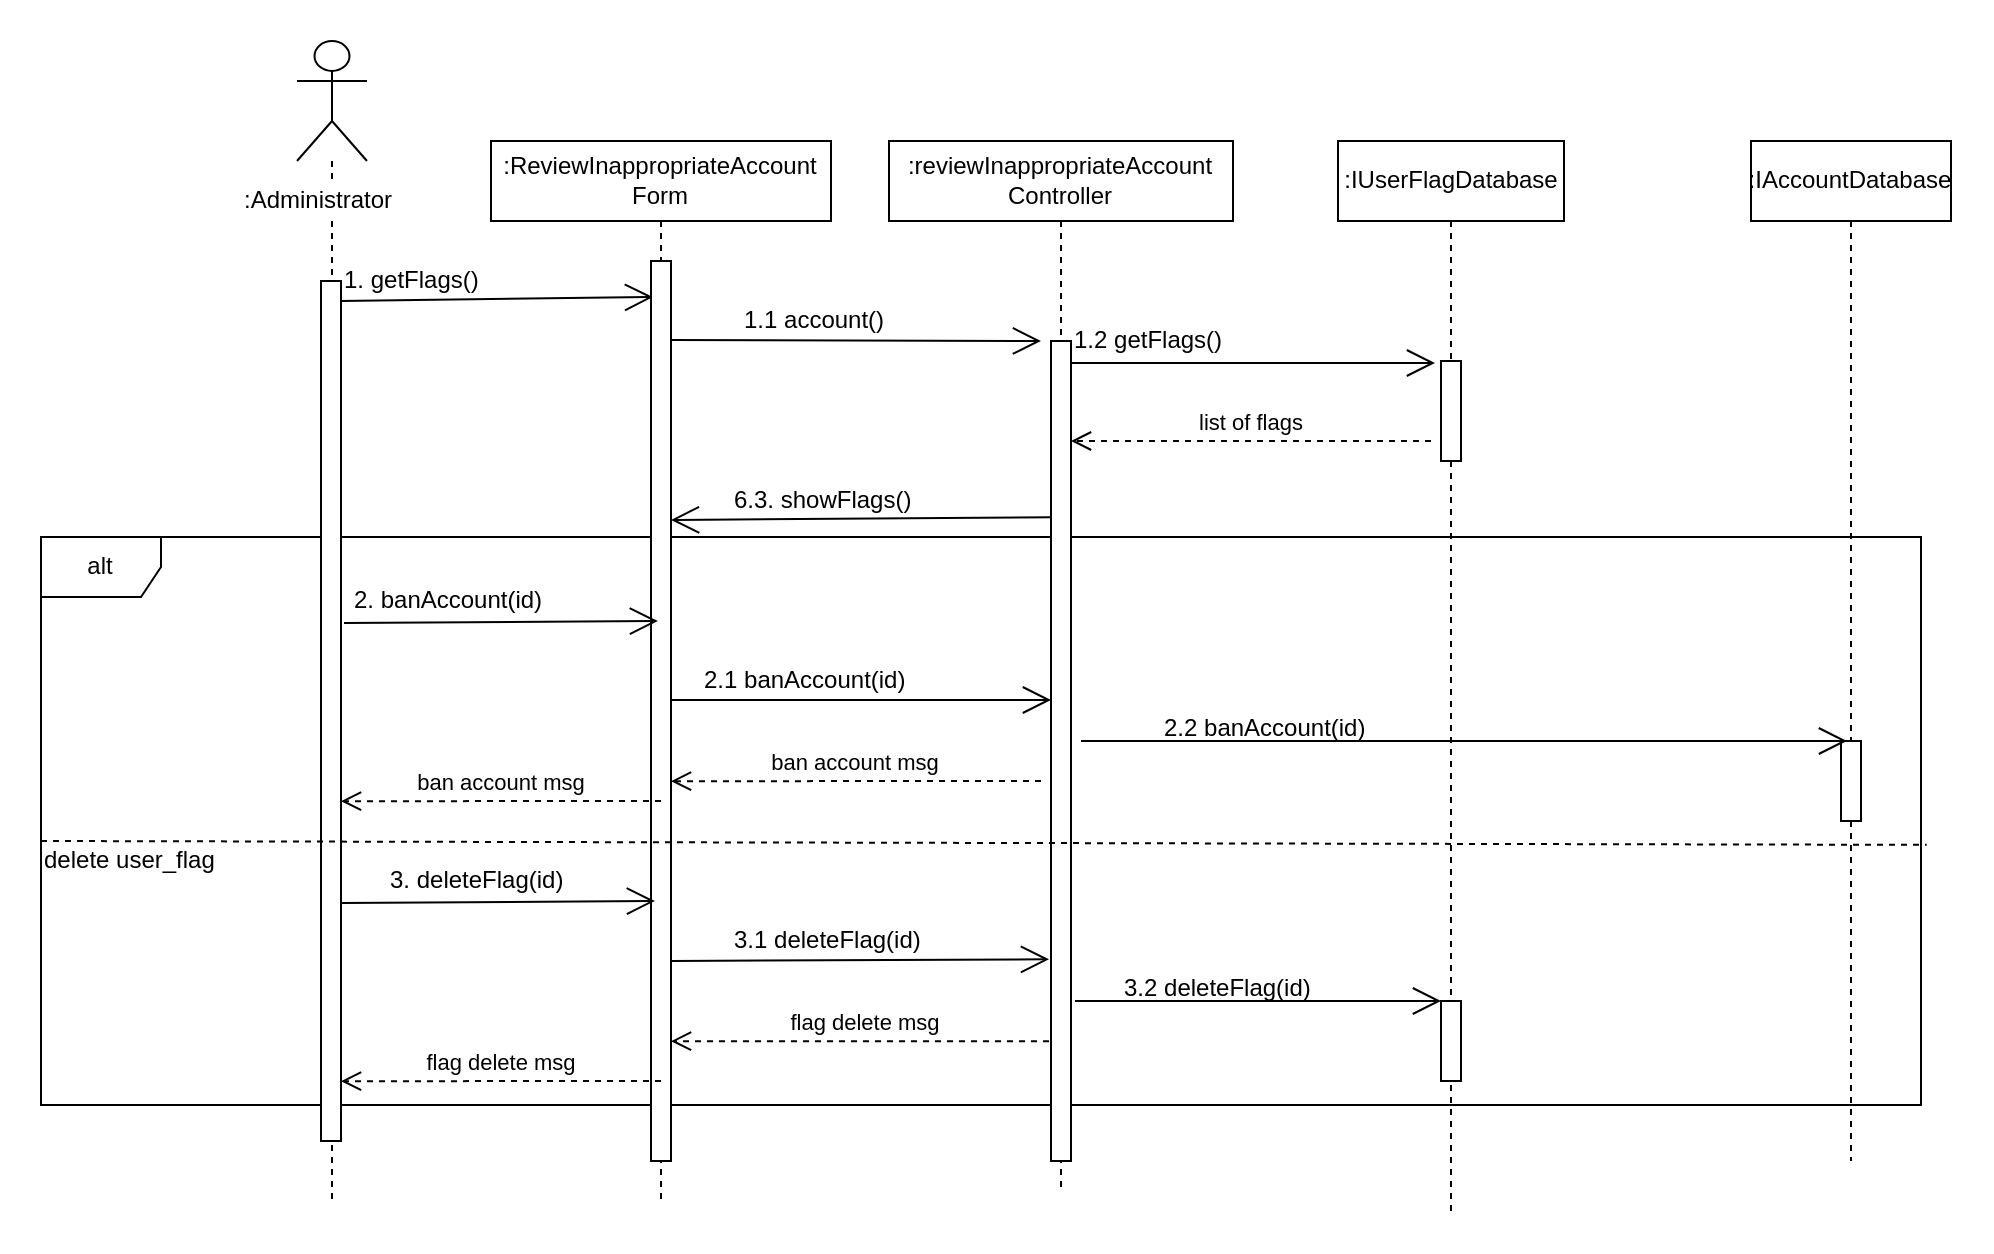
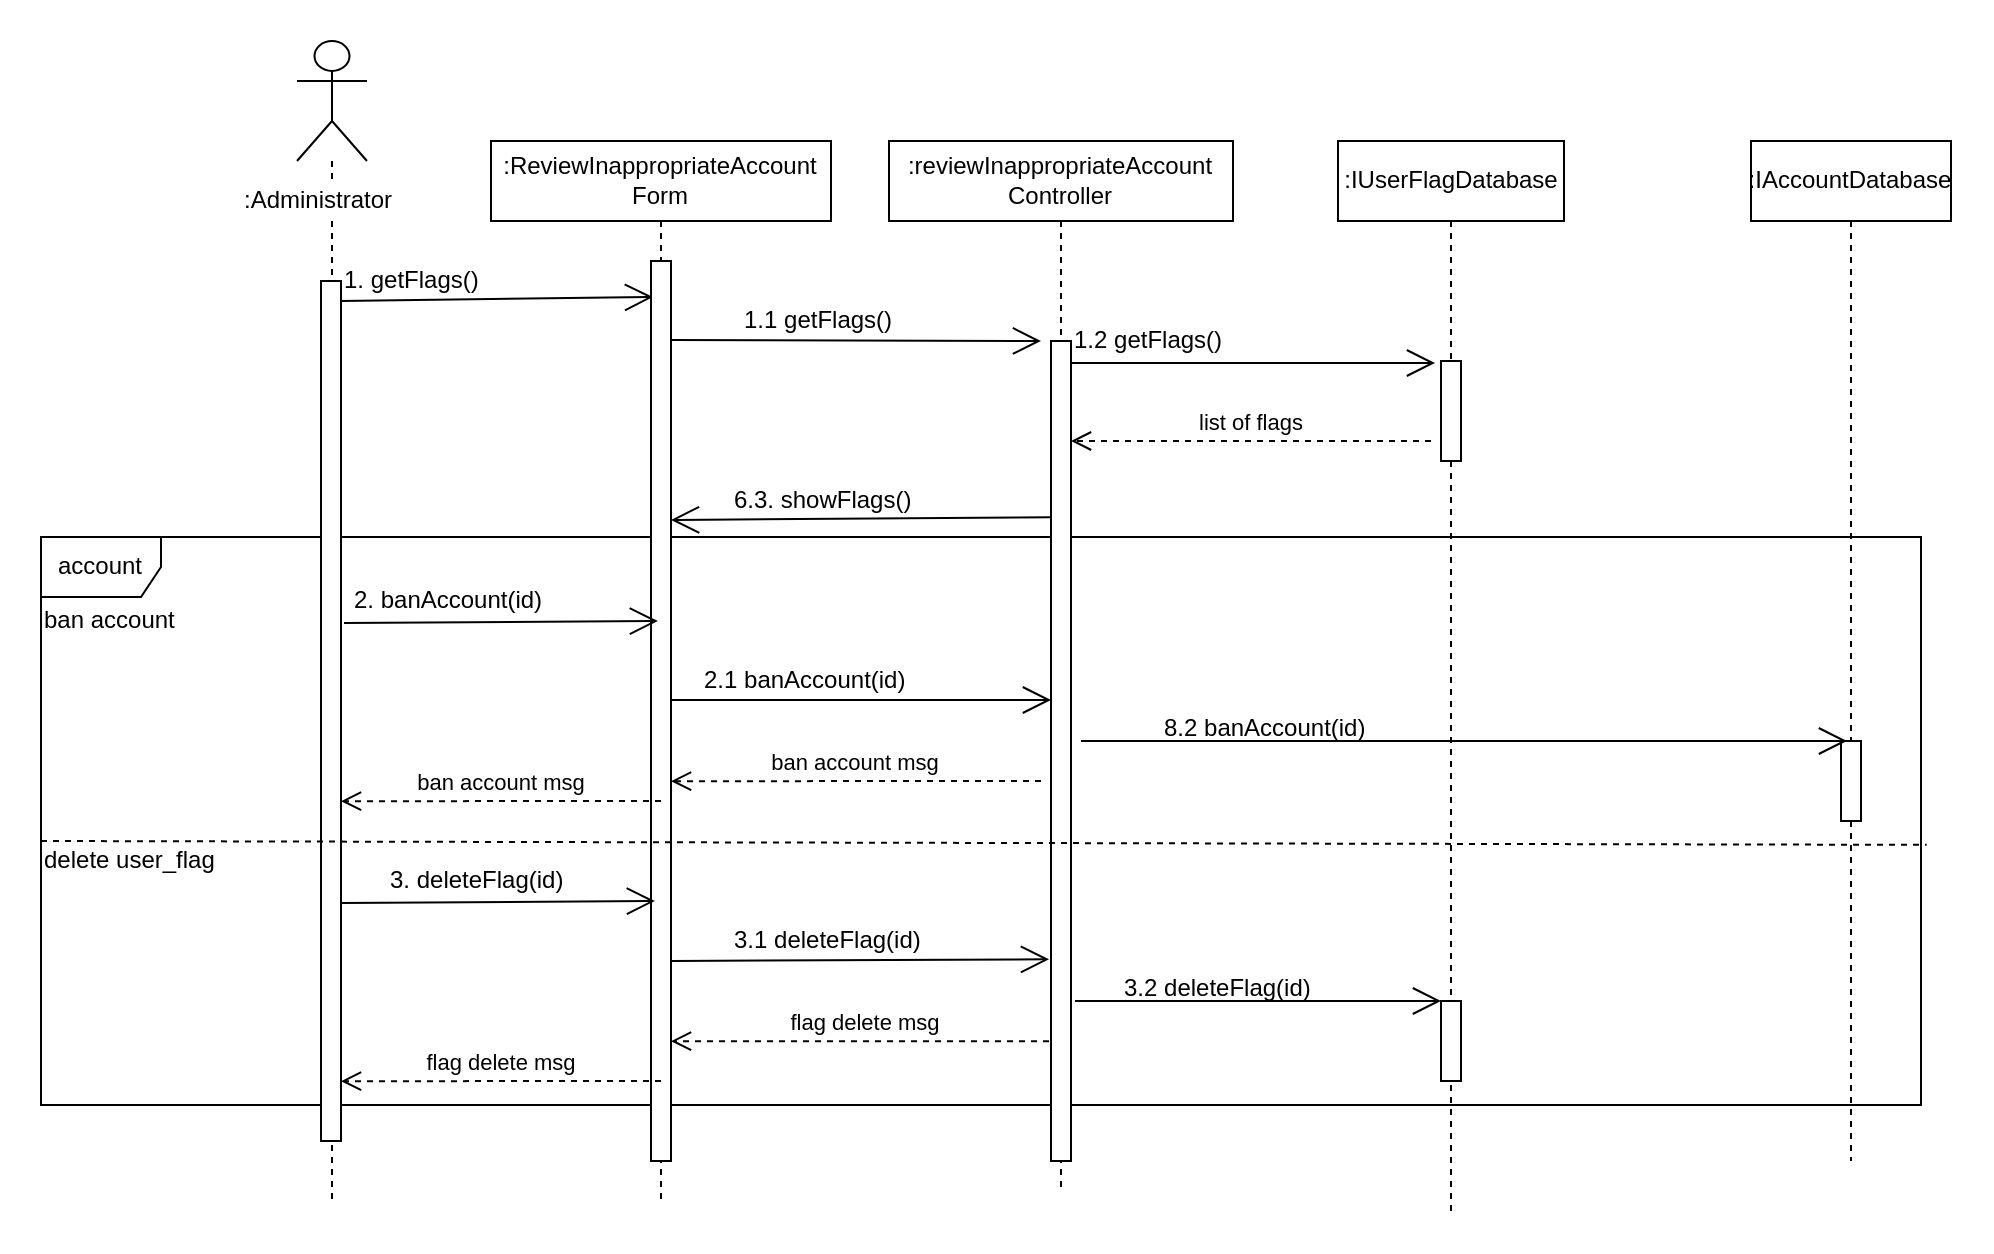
(826, 321) -> (830, 321)
(101, 567) -> (101, 567)
none -> (121, 621)
(1277, 729) -> (1277, 729)
